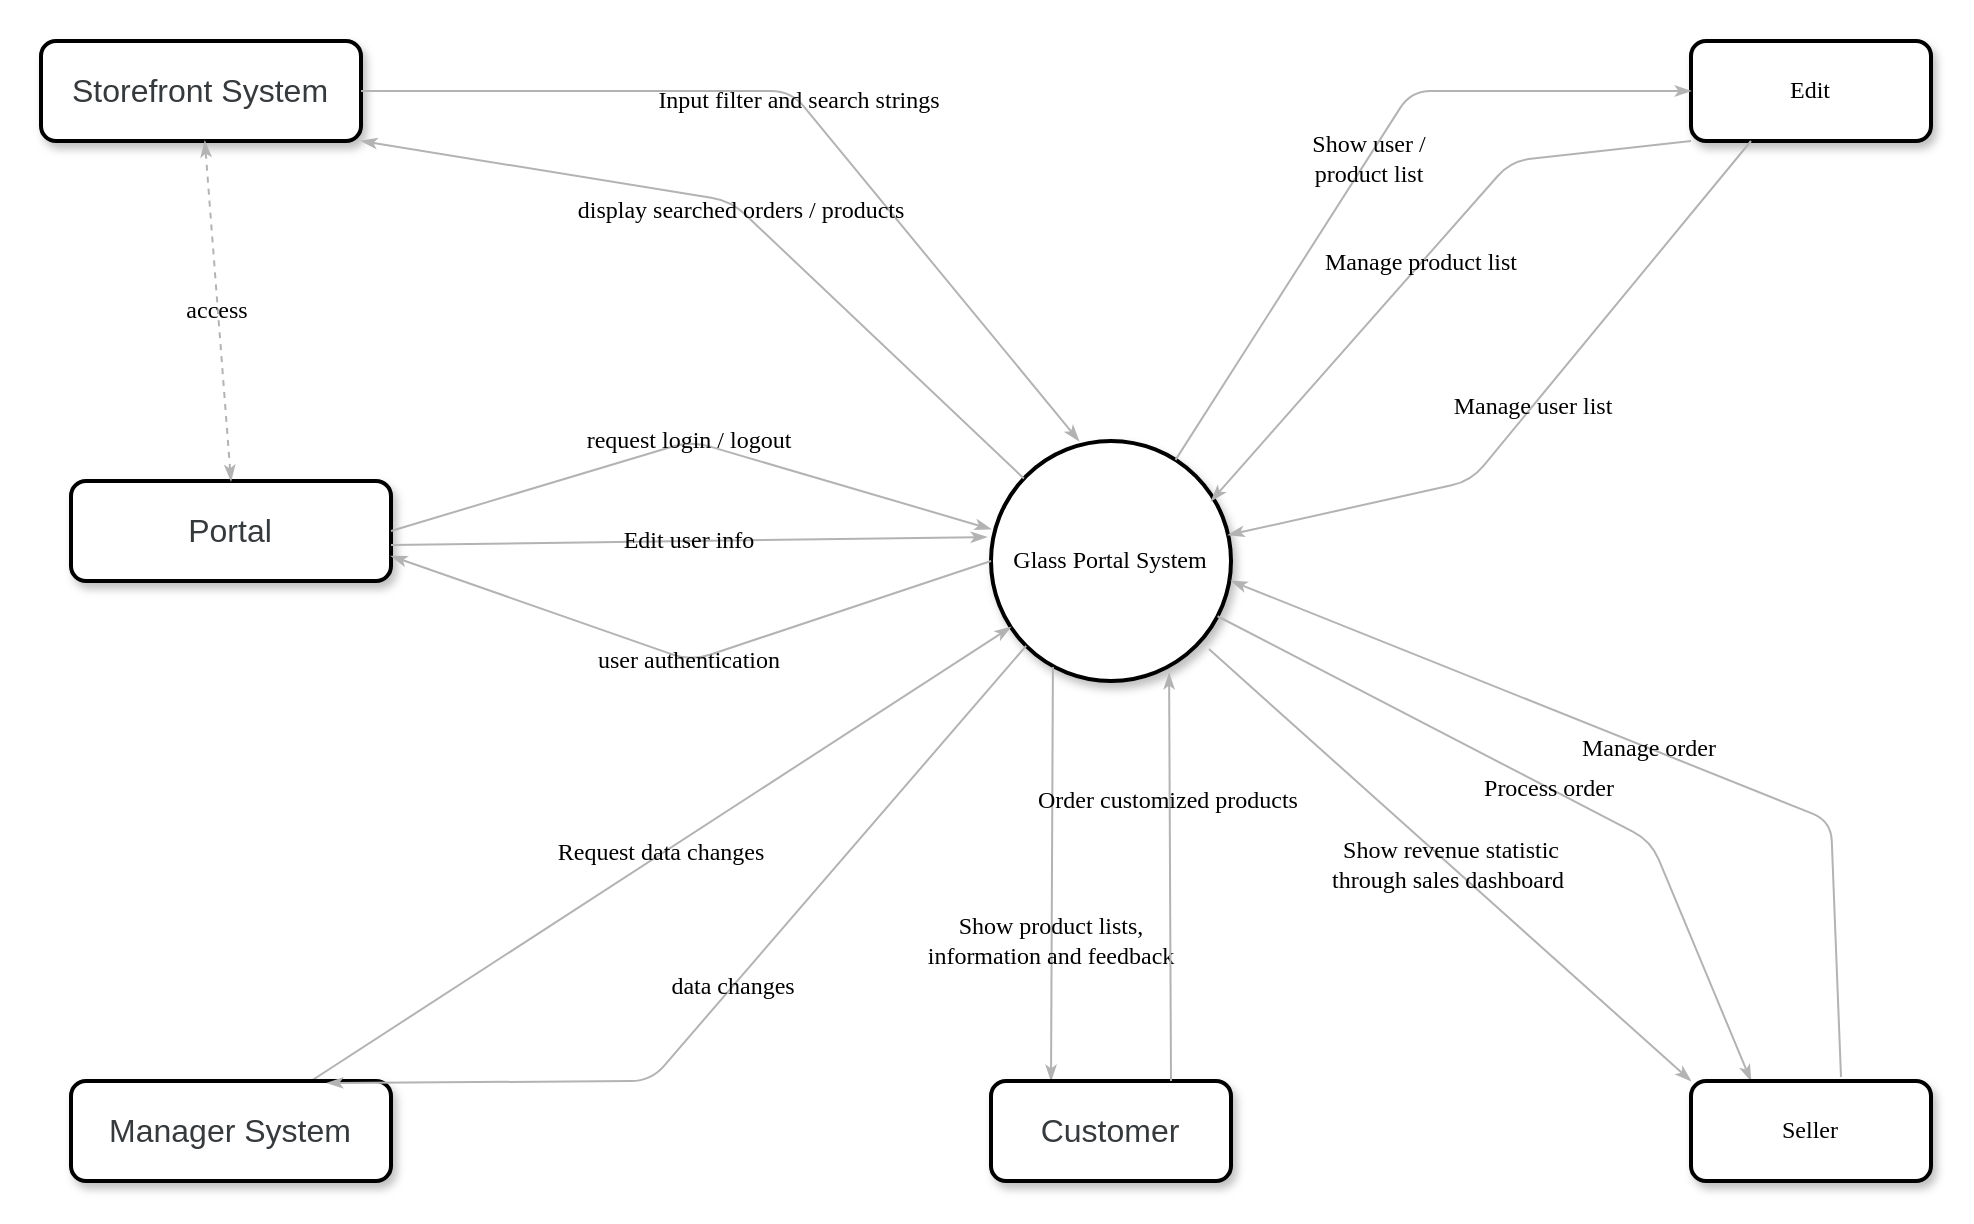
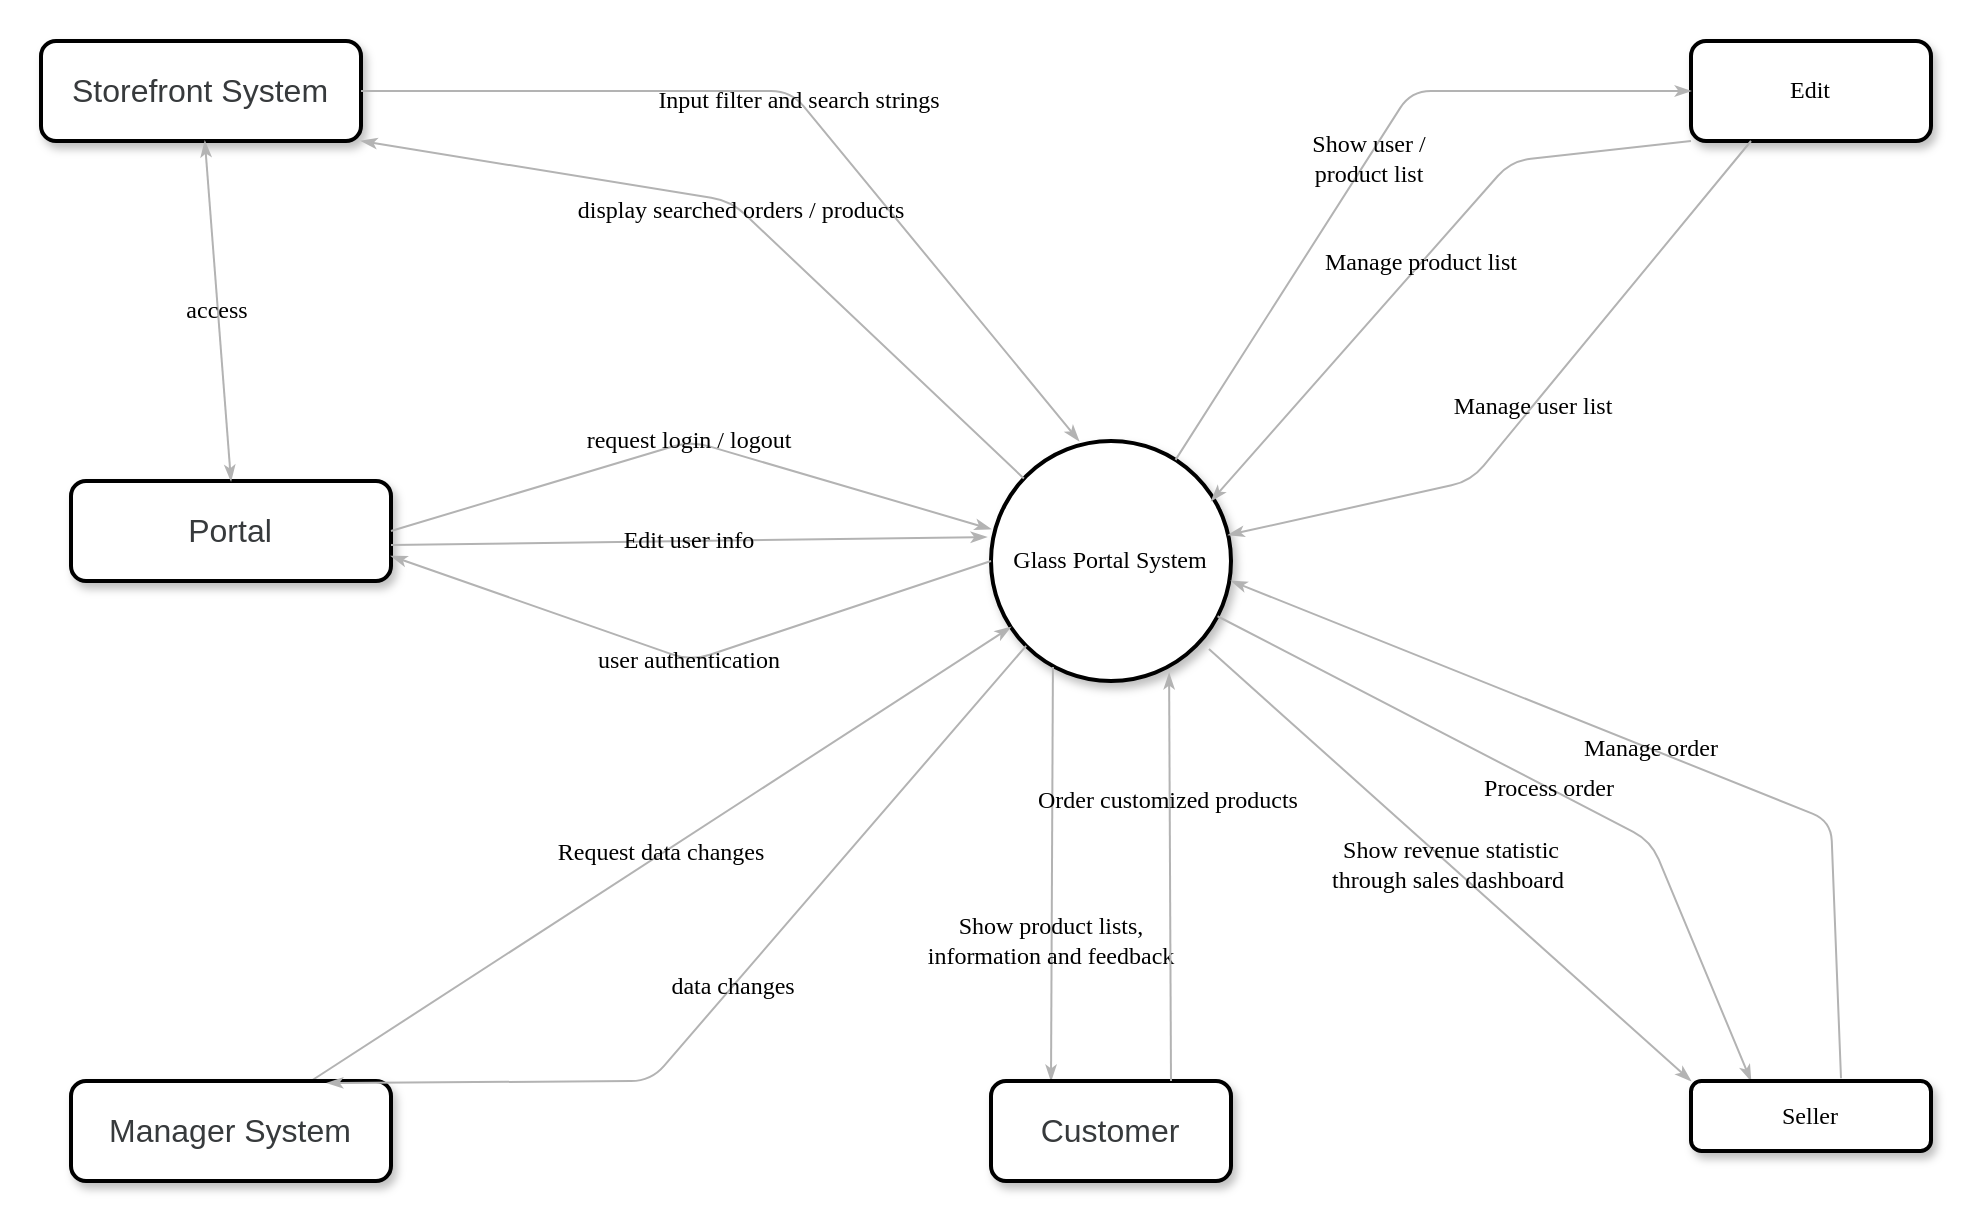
(218, 312) -> (218, 312)
(1811, 1131) -> (1811, 1116)
